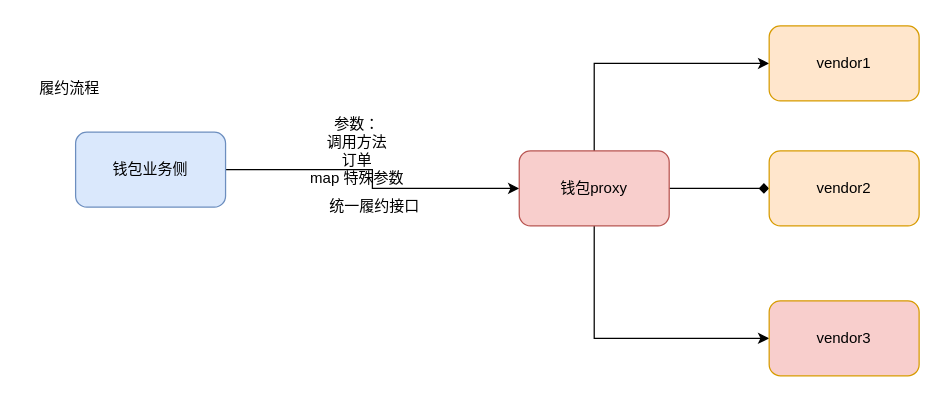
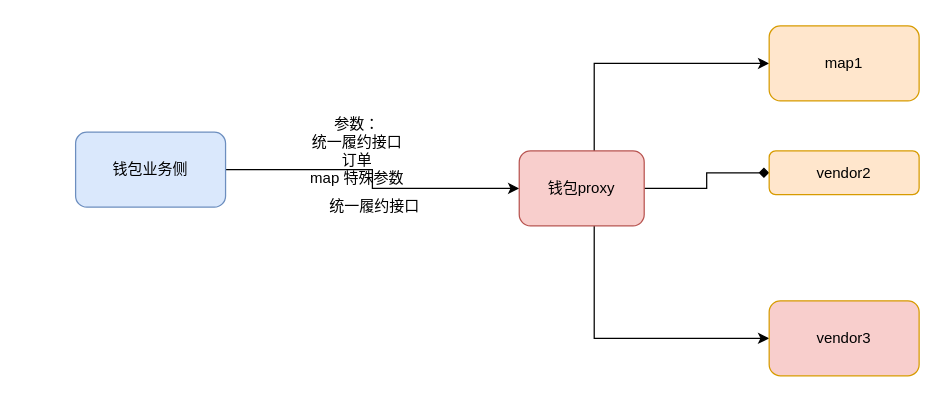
(844, 63) -> (844, 63)
(69, 88) -> none
(358, 151) -> (358, 151)
(594, 188) -> (582, 188)
(844, 188) -> (844, 173)
